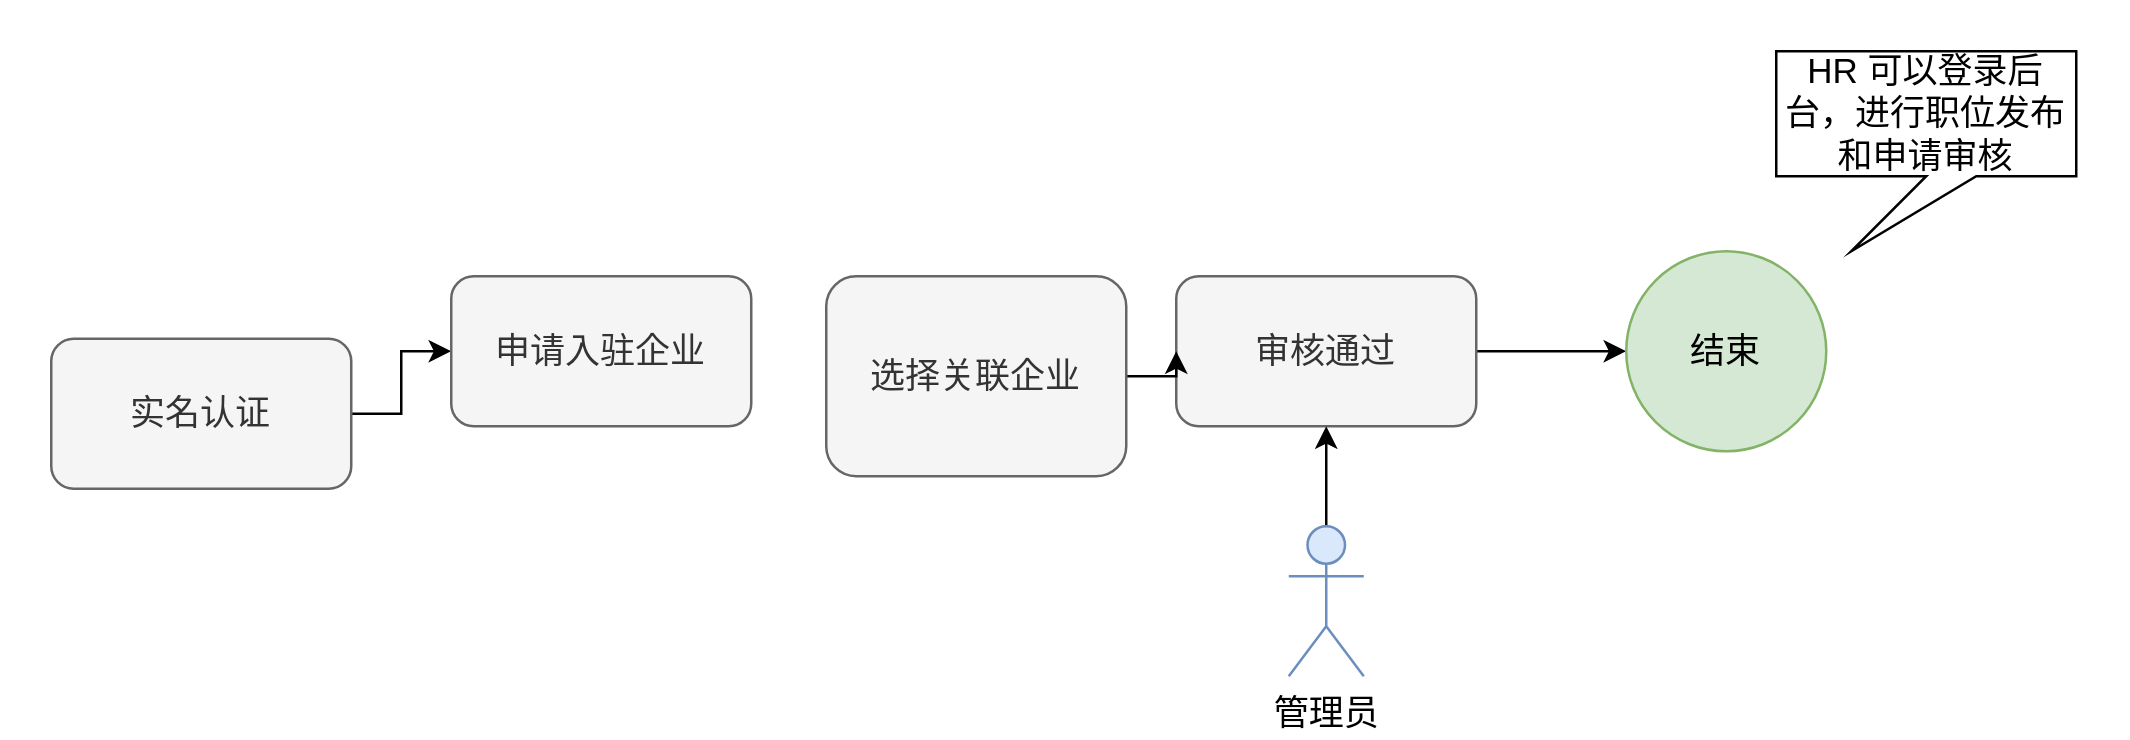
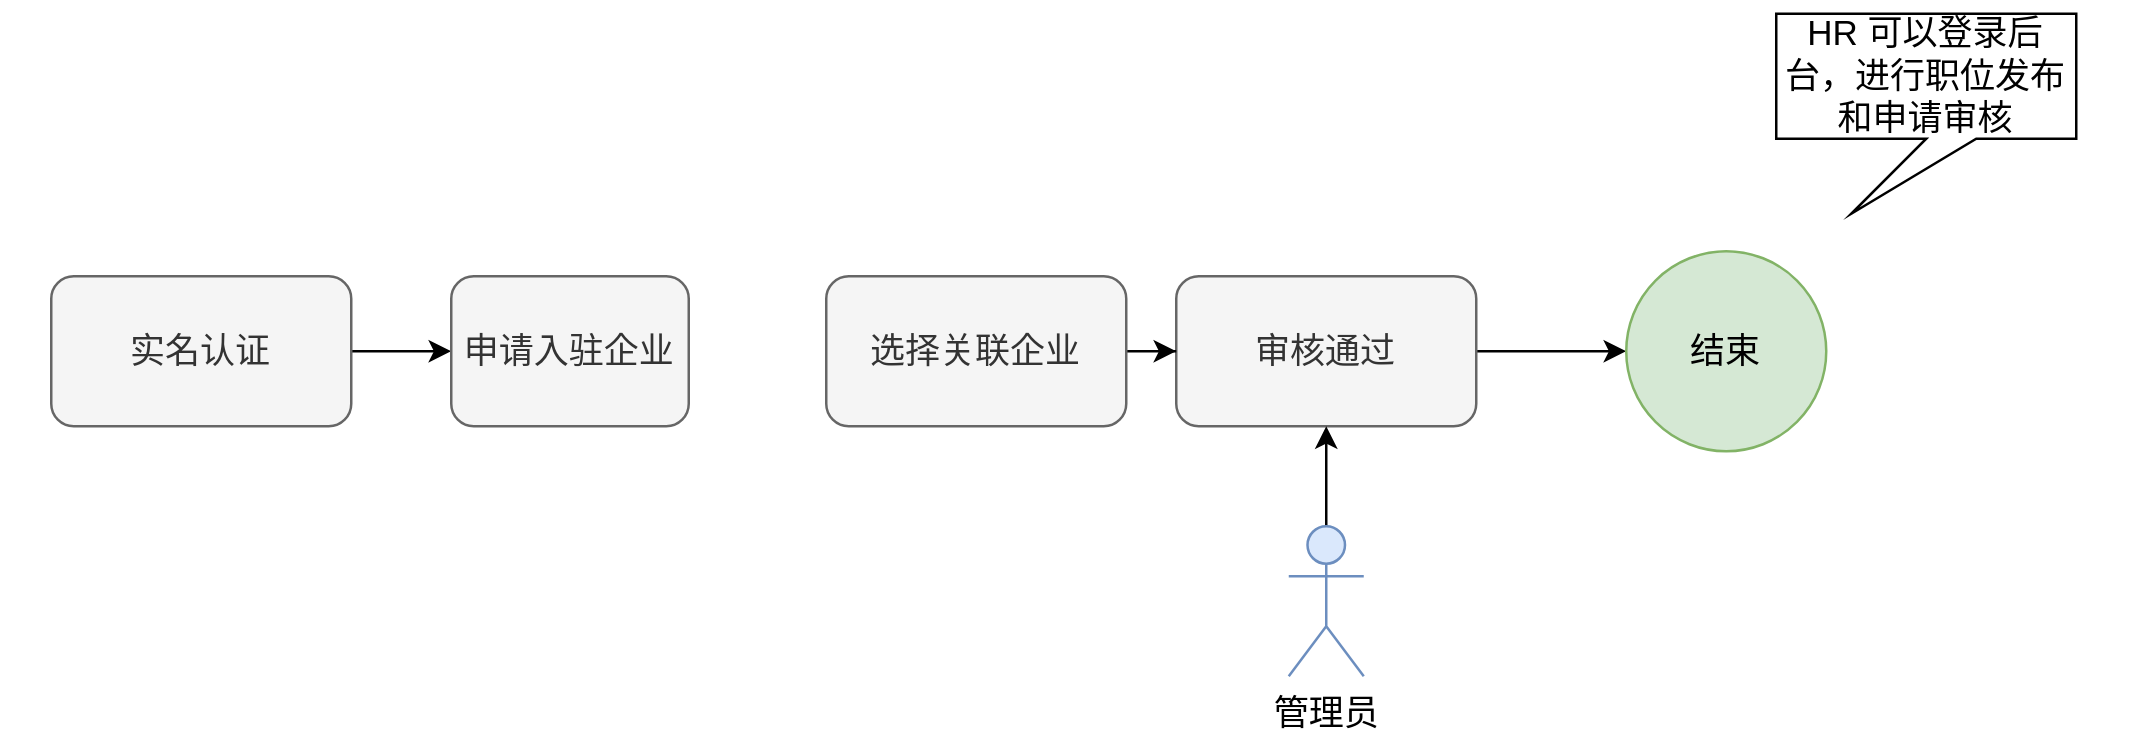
(1926, 151) -> (1926, 114)
(601, 351) -> (570, 351)
(976, 376) -> (976, 351)
(201, 414) -> (201, 351)
